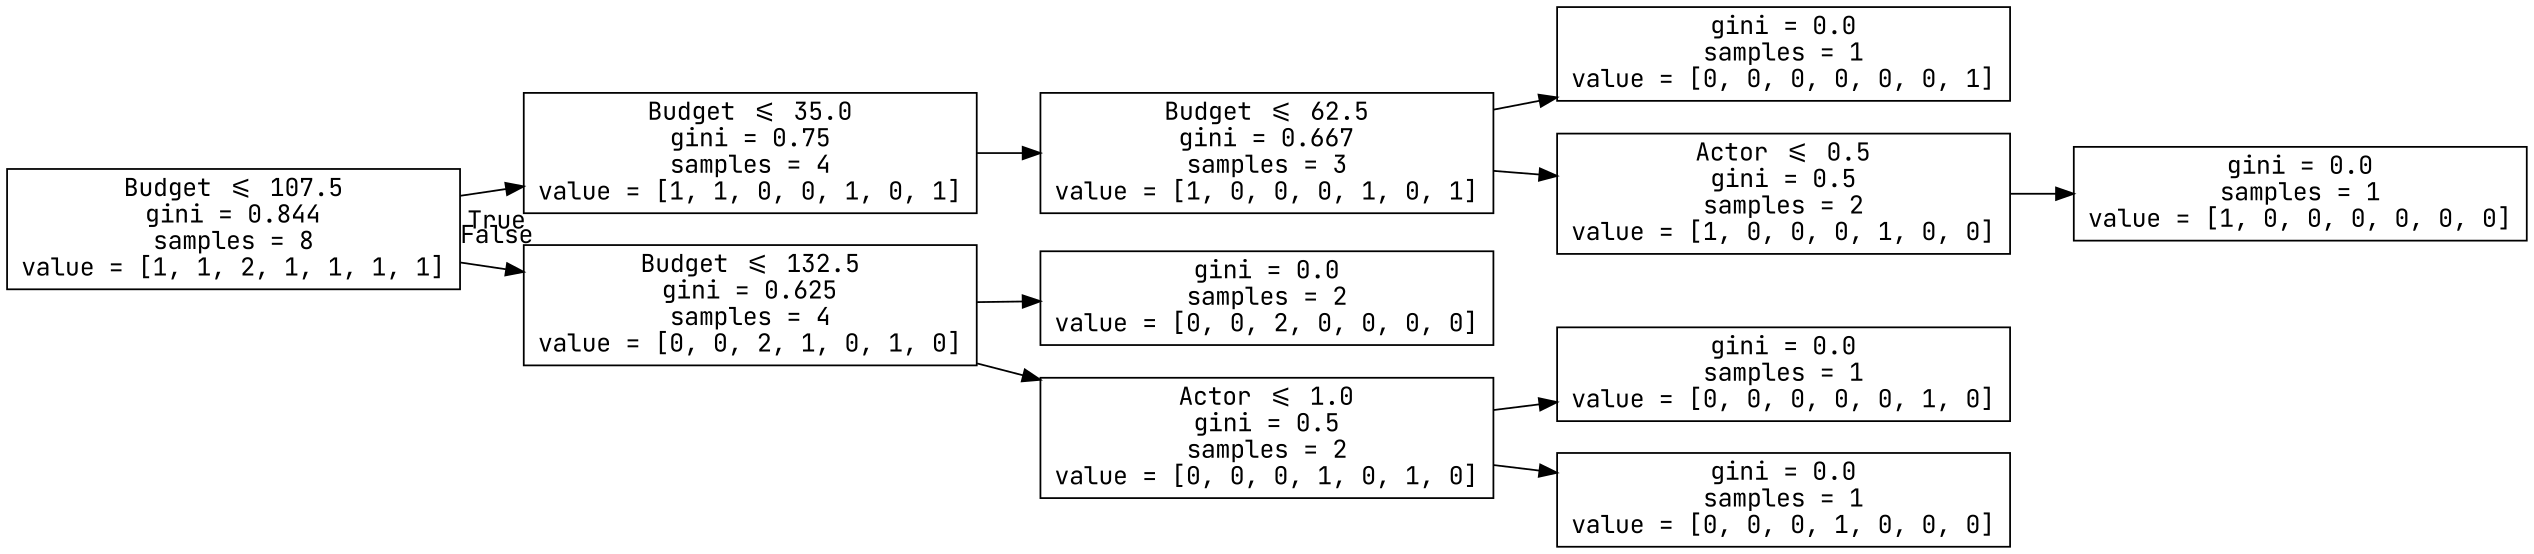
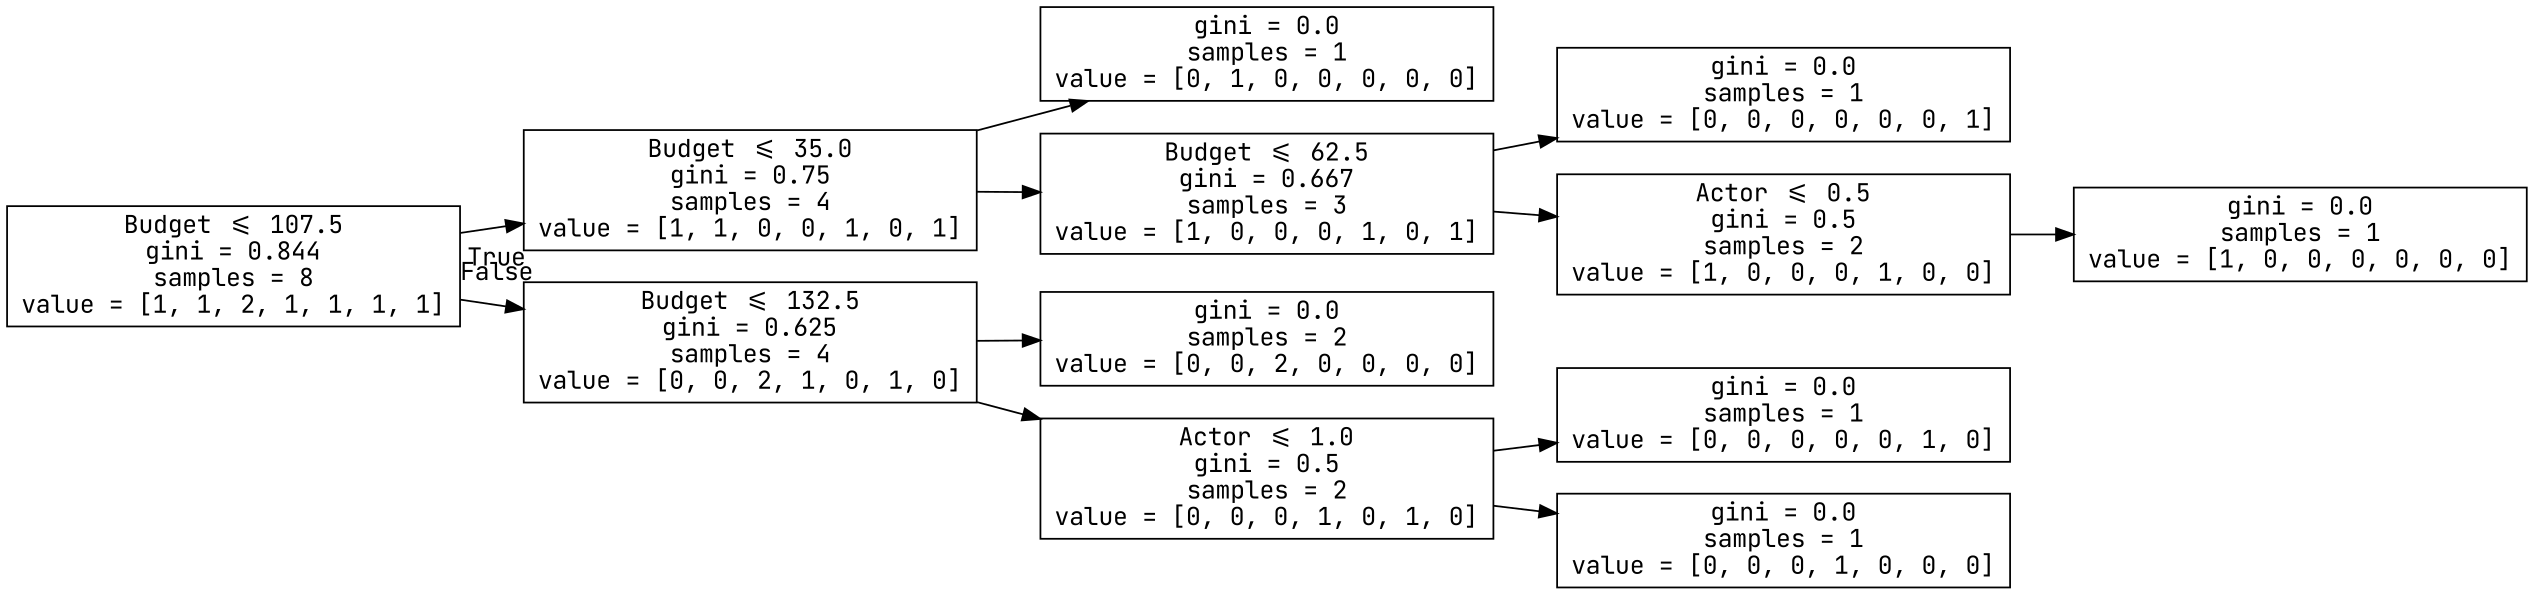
none -> (1267, 54)
